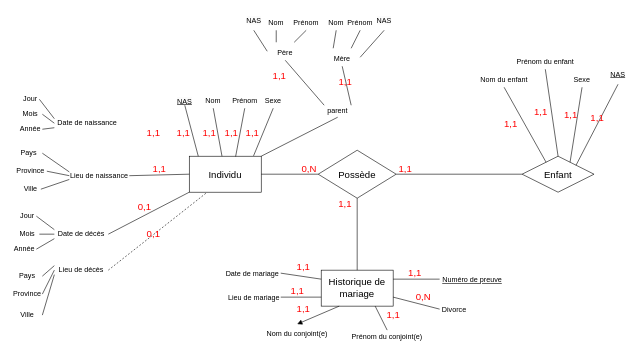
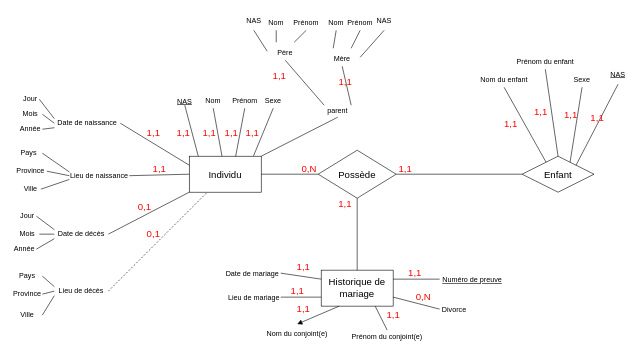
none -> (155, 144)
(81, 270) -> (81, 291)
